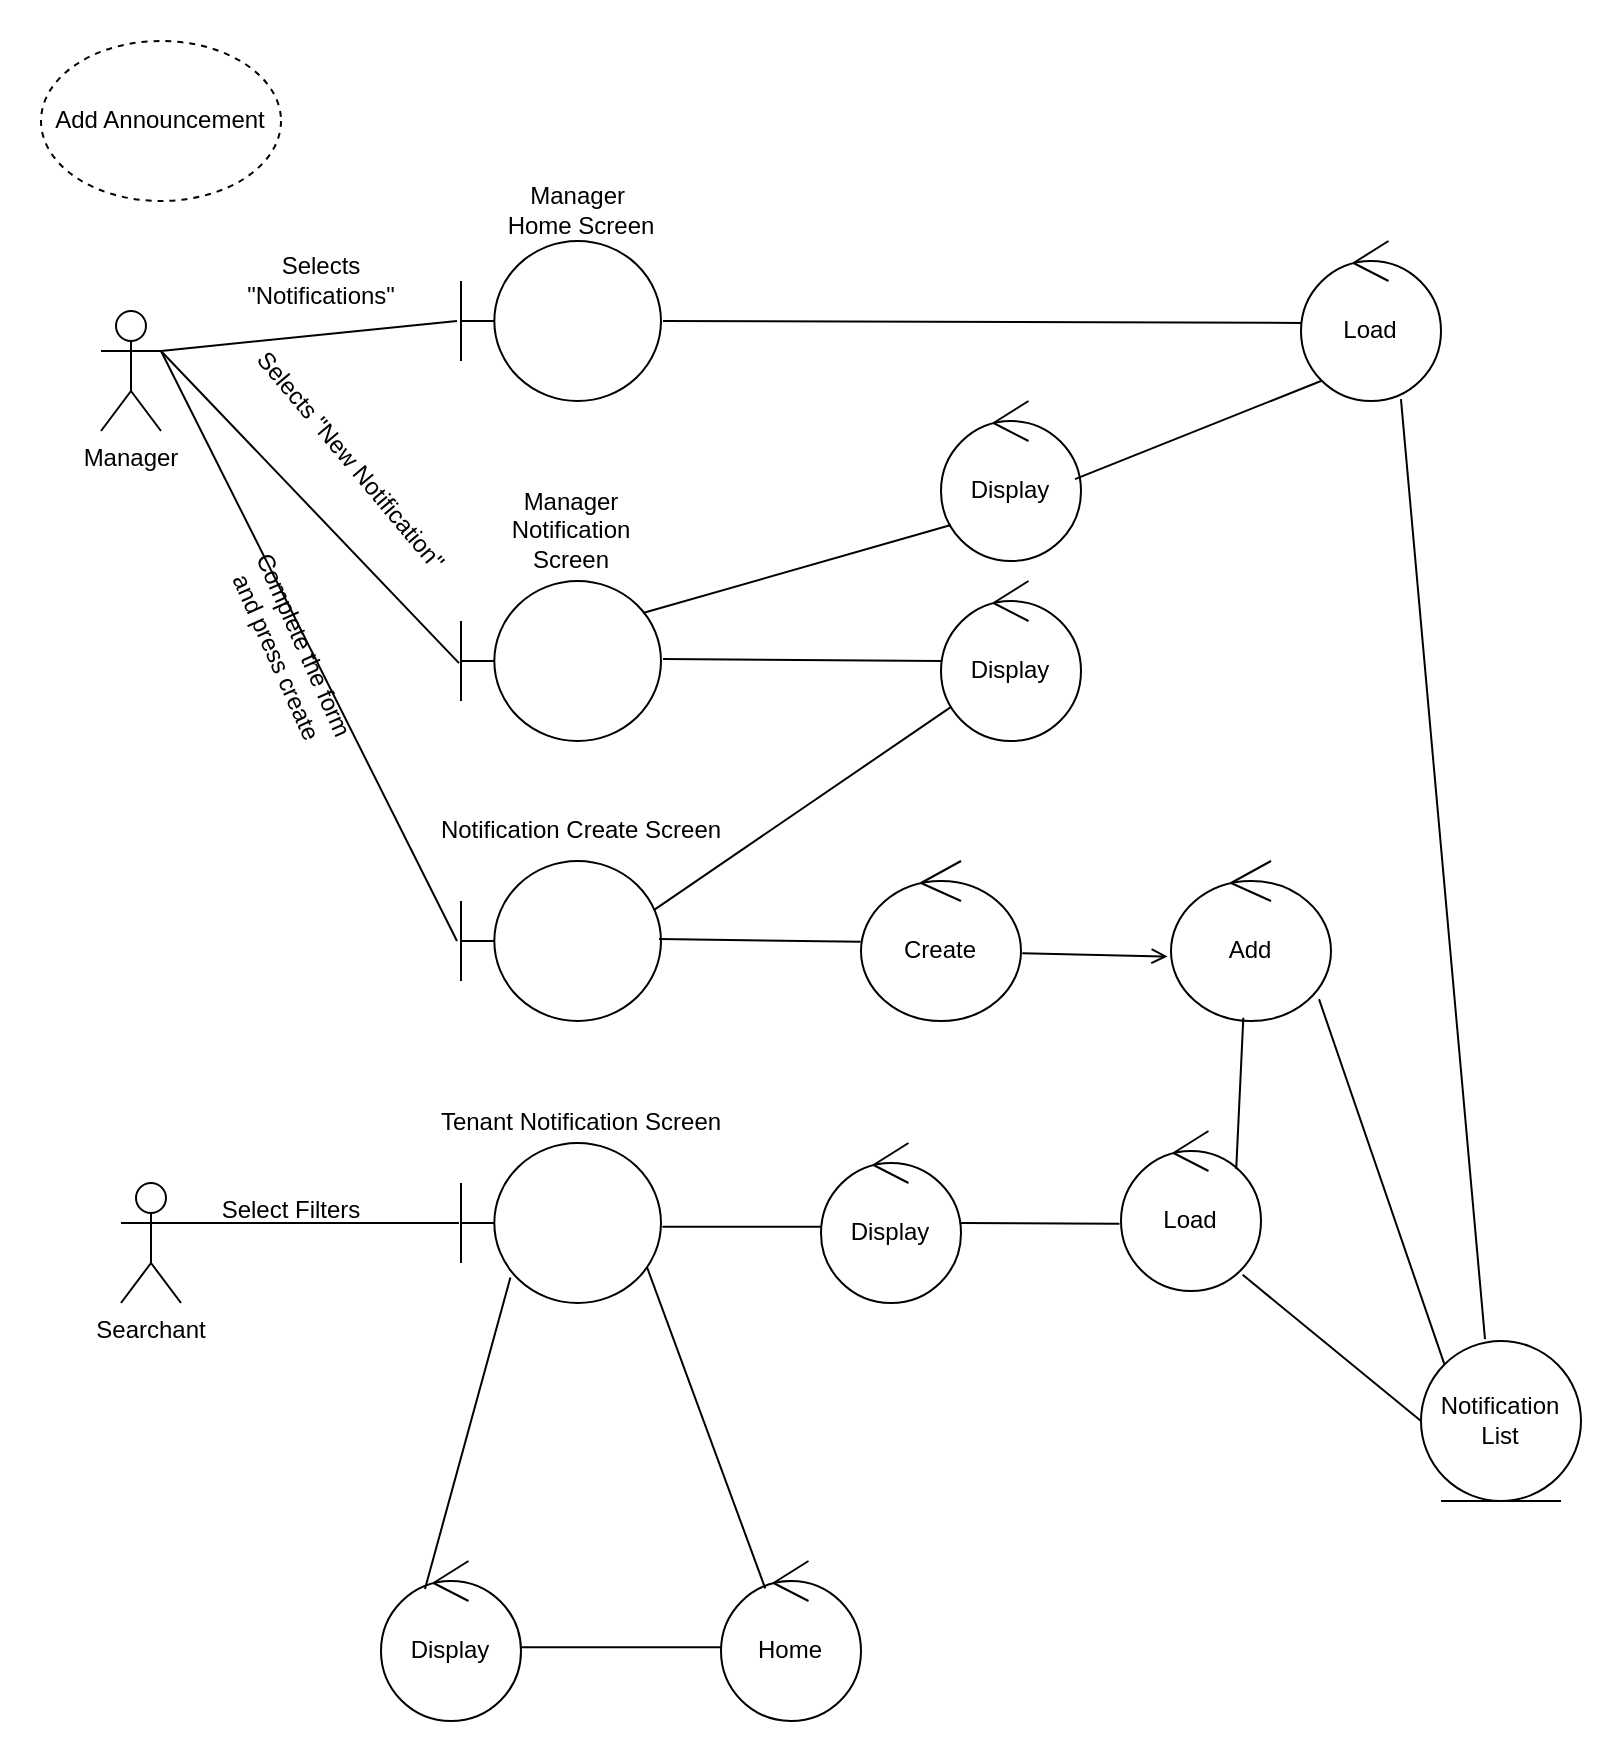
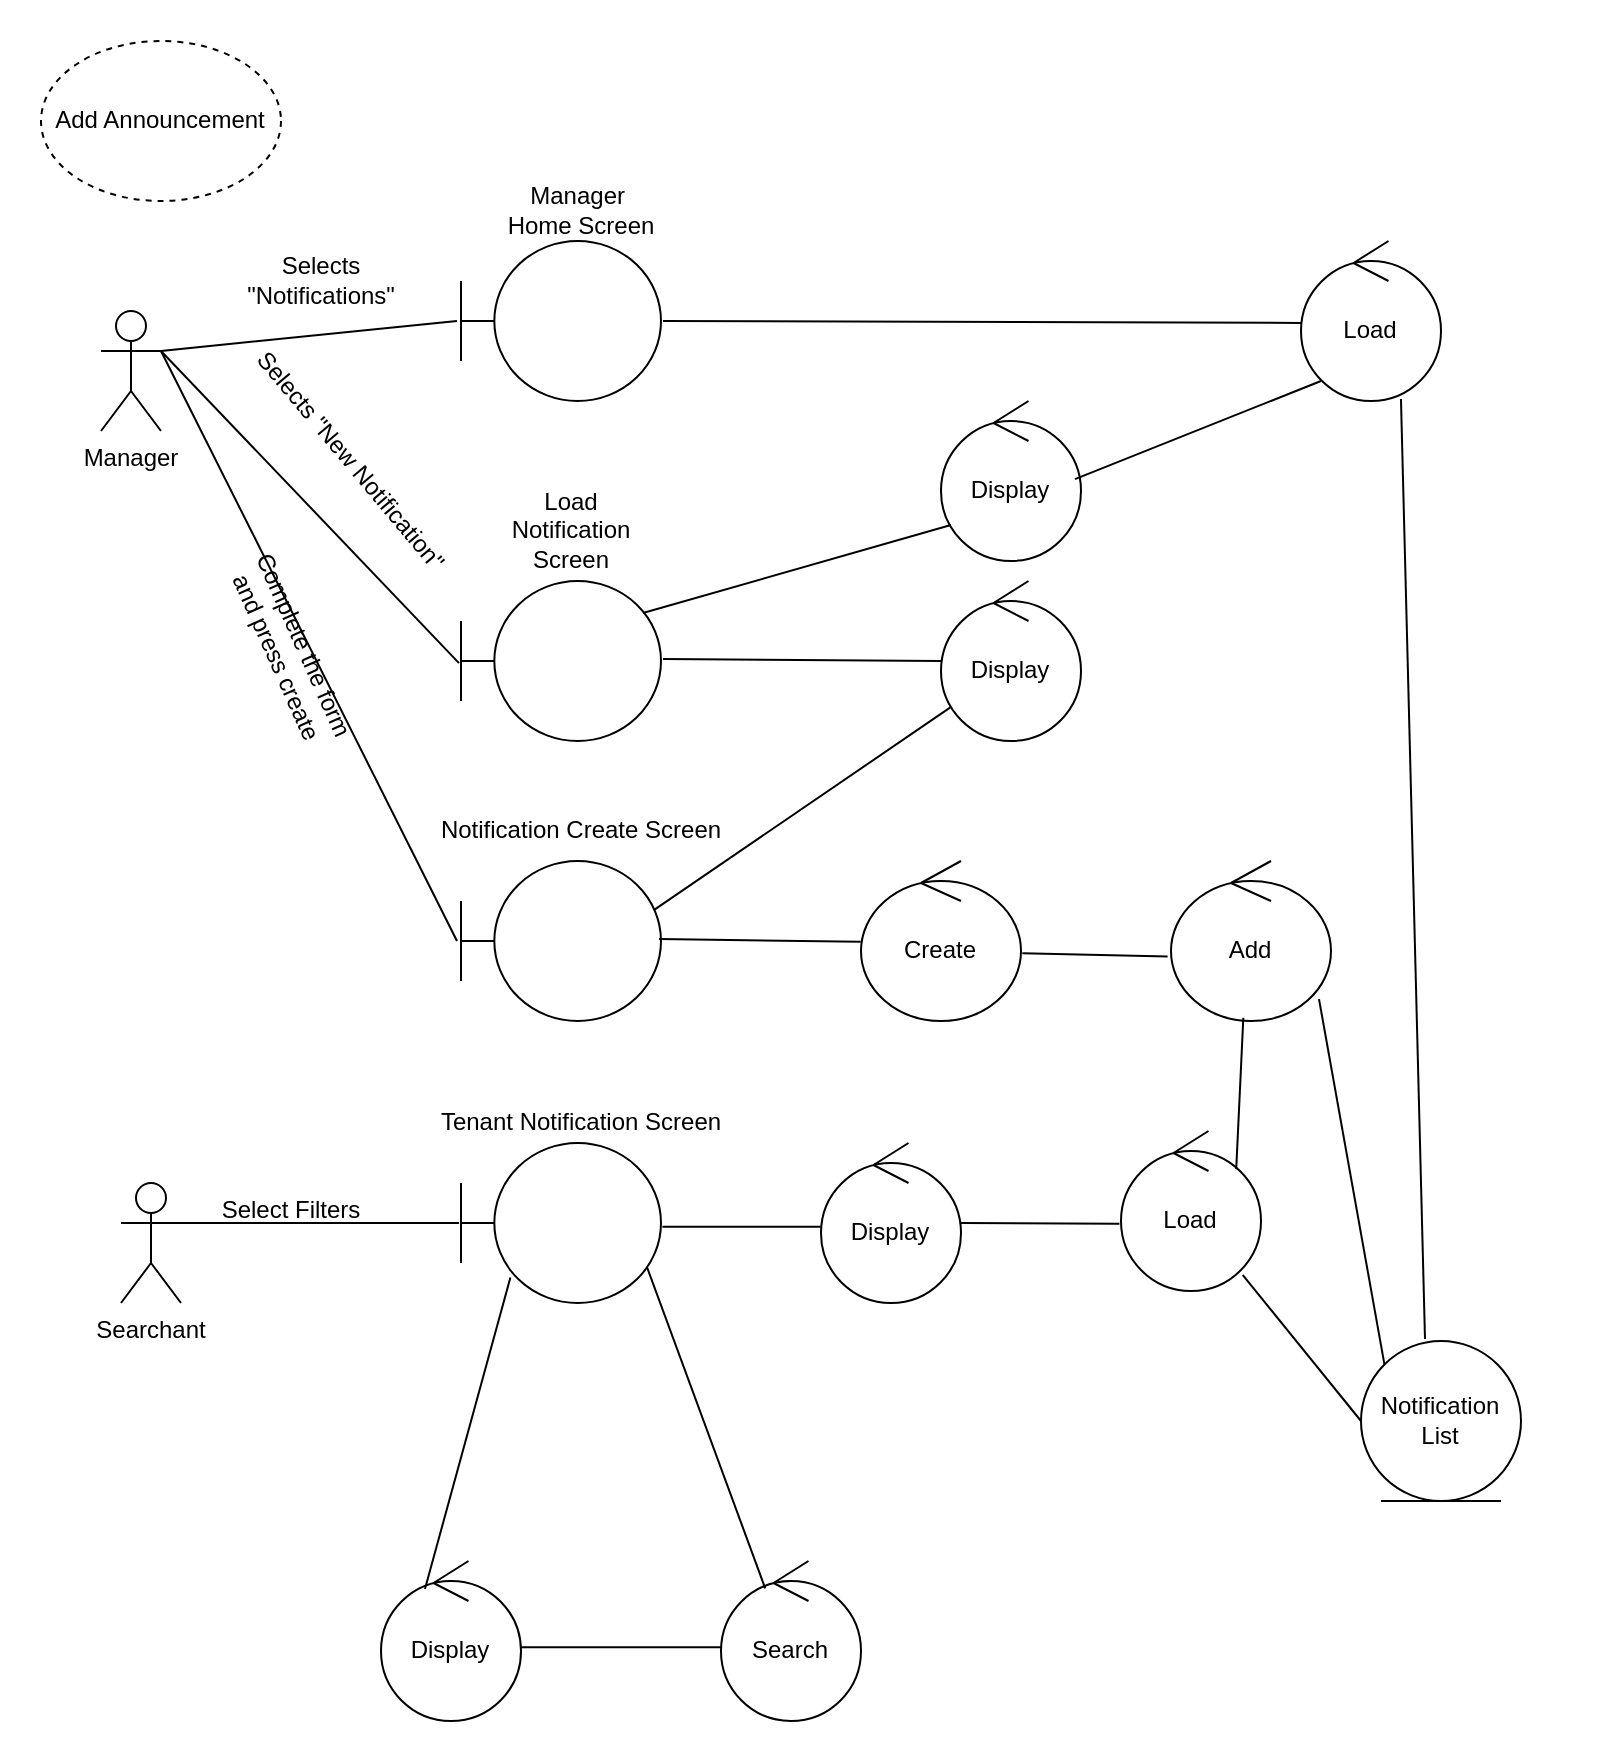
(572, 531) -> (572, 531)
(1160, 956) -> (1161, 956)
(1501, 1421) -> (1441, 1421)
(791, 1651) -> (791, 1651)
